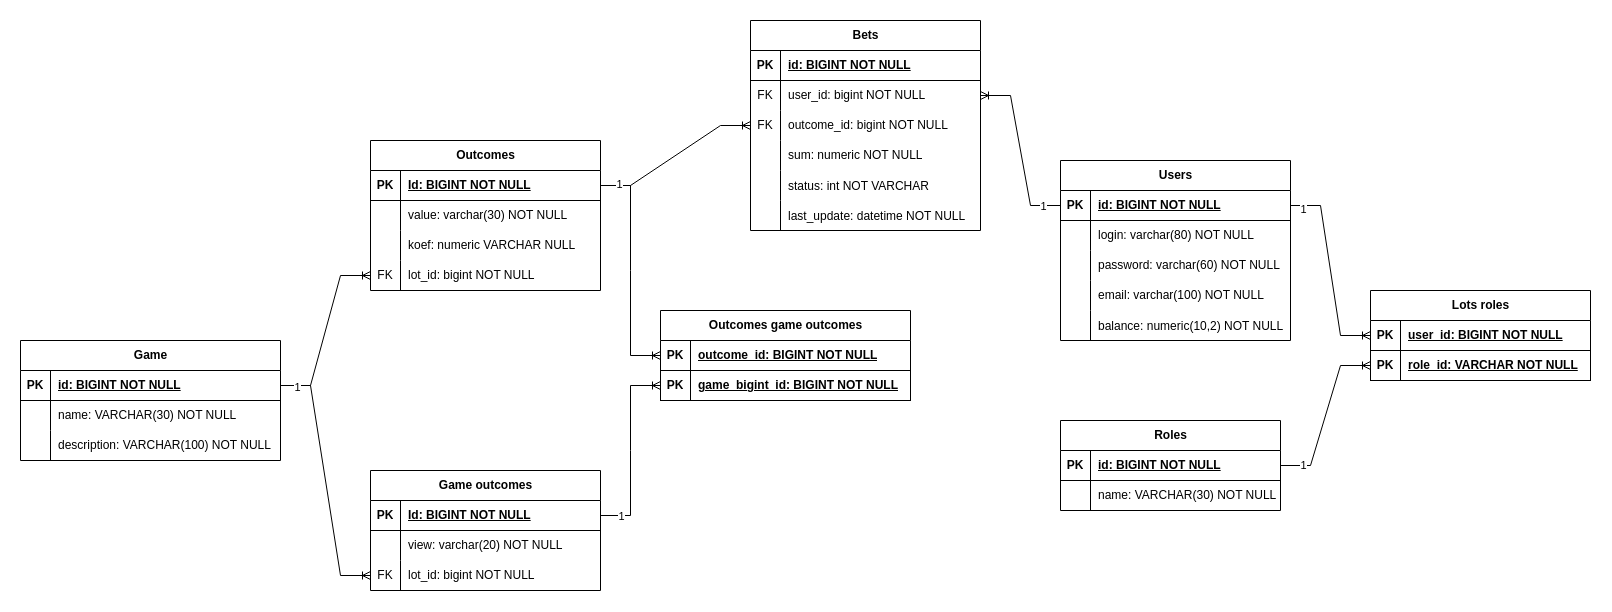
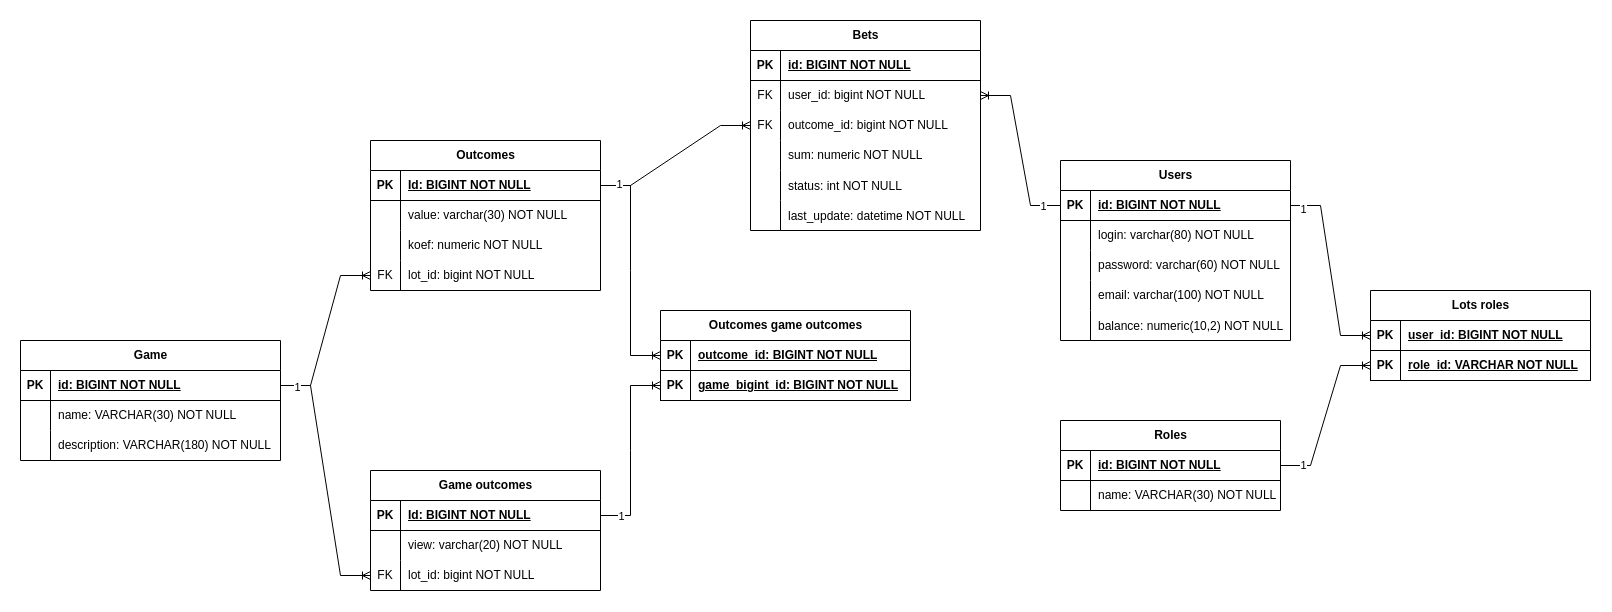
(857, 186) -> (847, 186)
(488, 246) -> (475, 246)
(163, 446) -> (163, 446)
